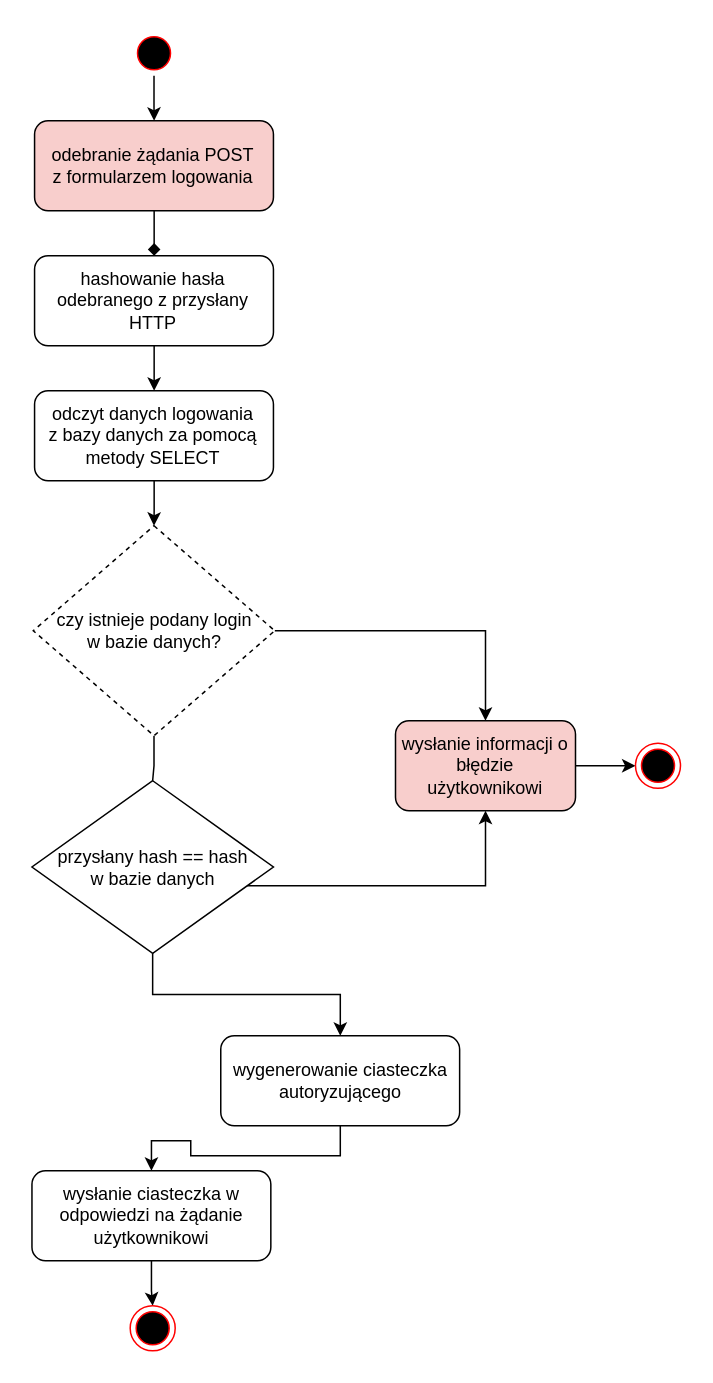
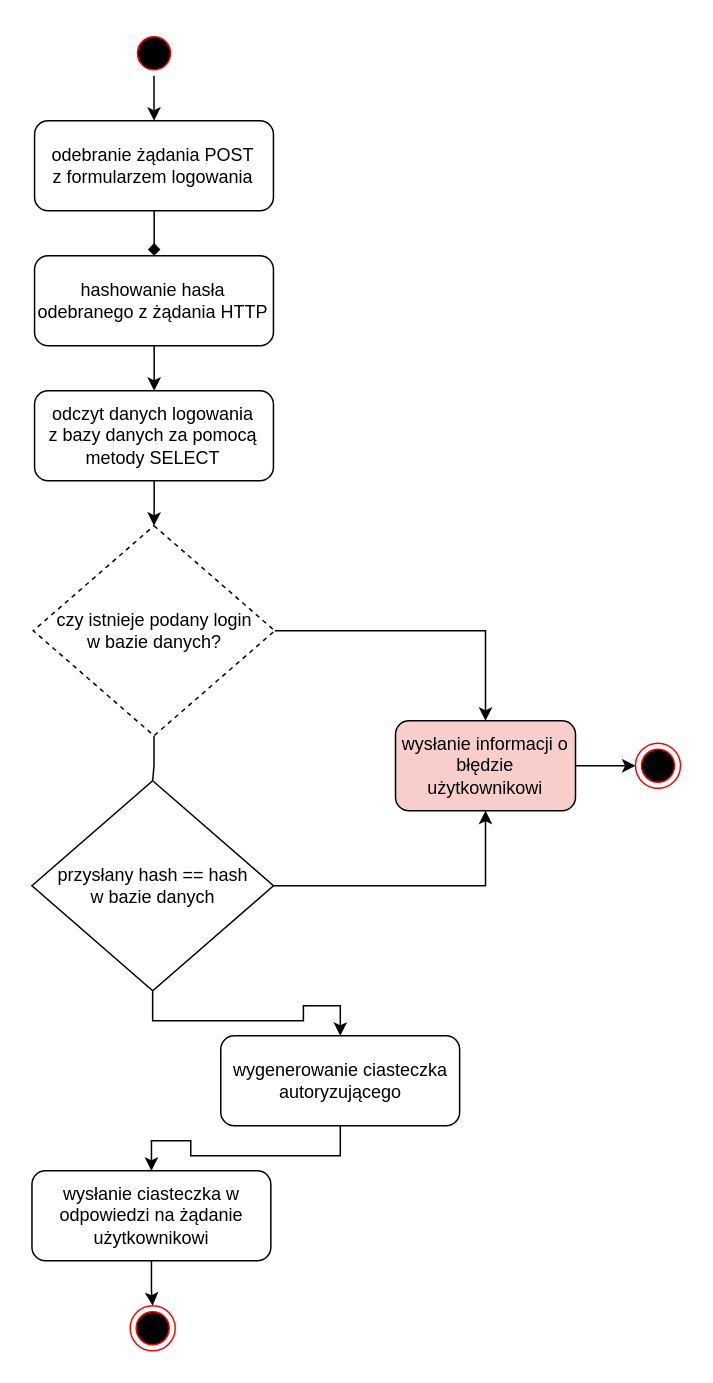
(154, 166) -> (154, 166)
(153, 301) -> (153, 301)
(152, 867) -> (152, 886)
